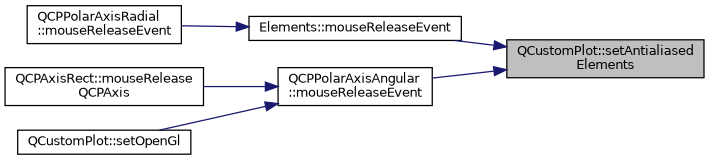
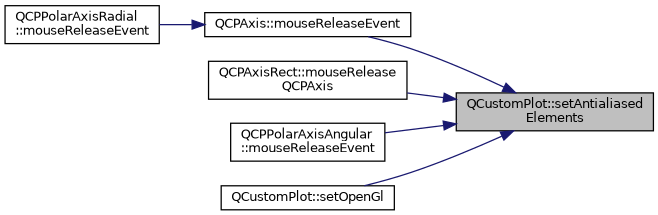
(355, 28) -> (308, 25)
(235, 87) -> (425, 95)
(212, 118) -> (434, 164)
